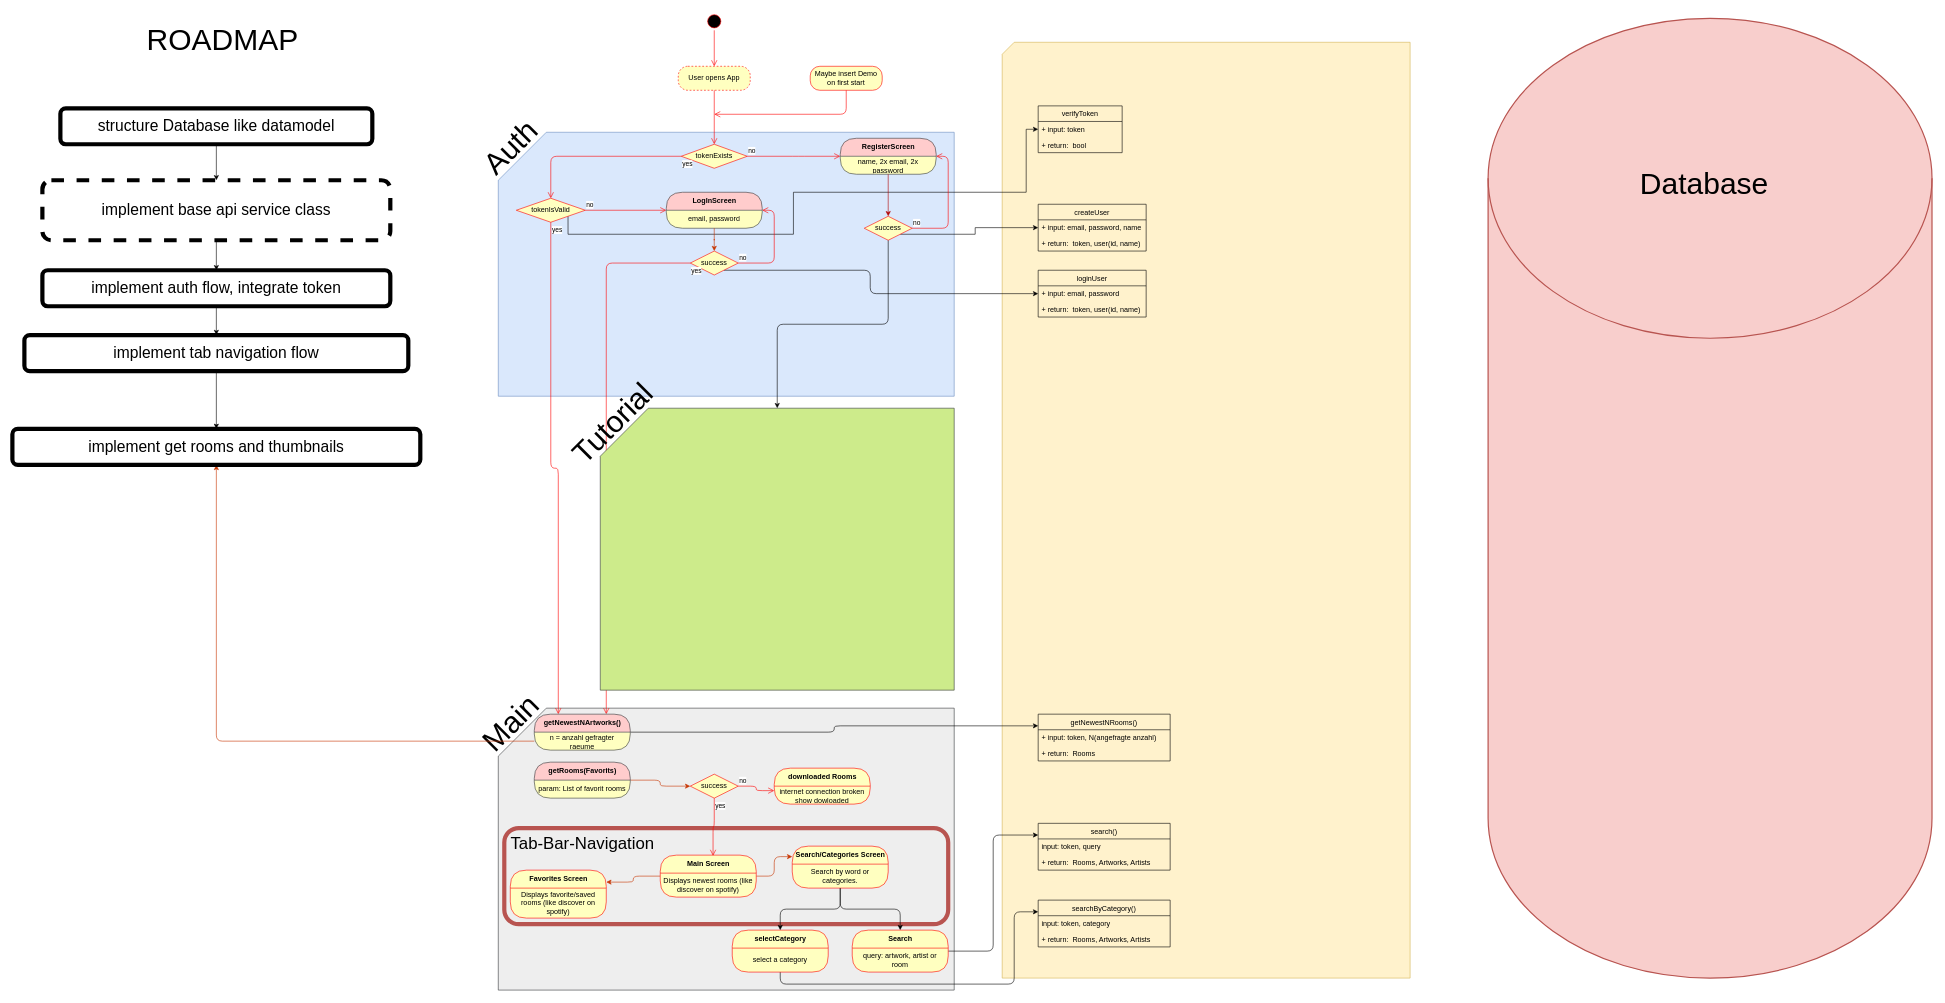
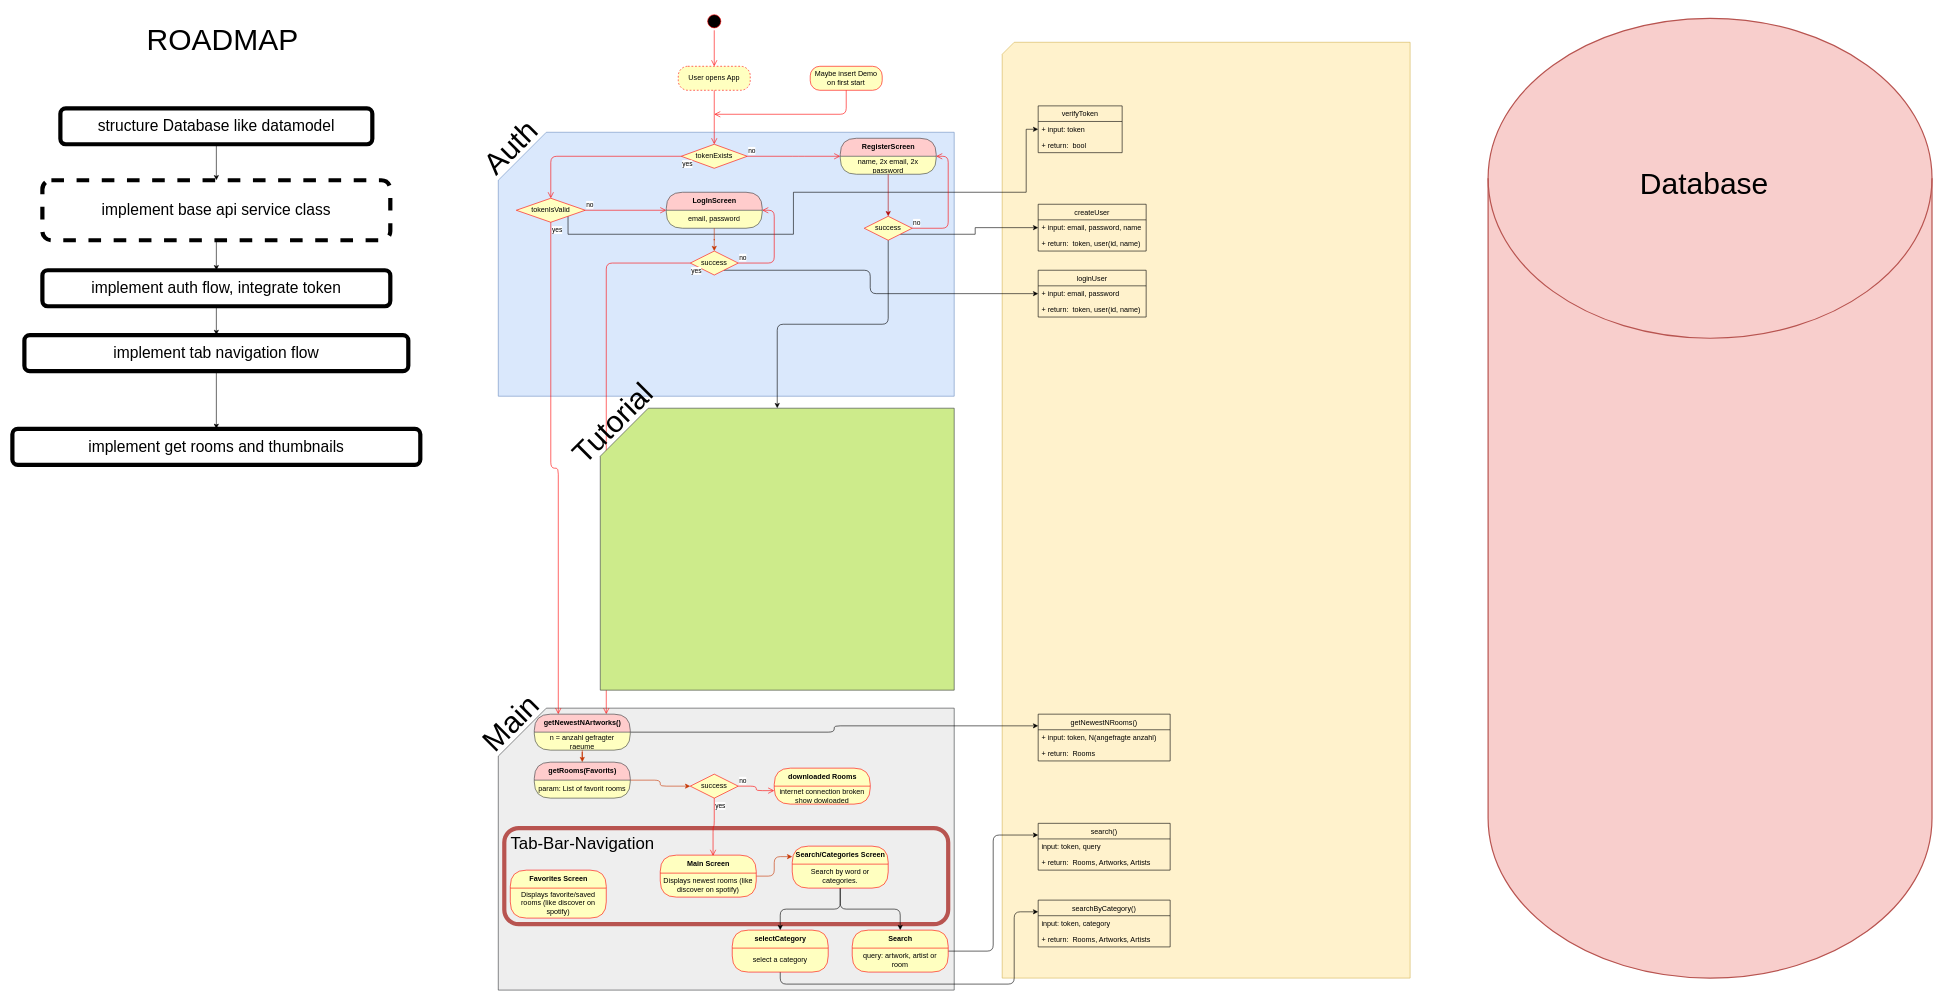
(216, 604) -> (582, 756)
(634, 877) -> none
